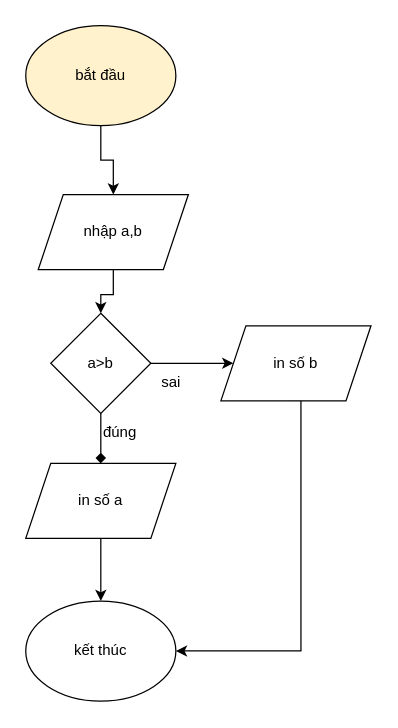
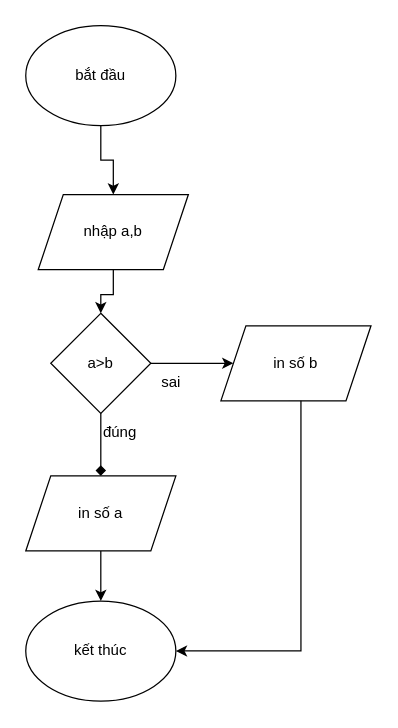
(101, 76) -> (101, 76)
(101, 501) -> (101, 513)
